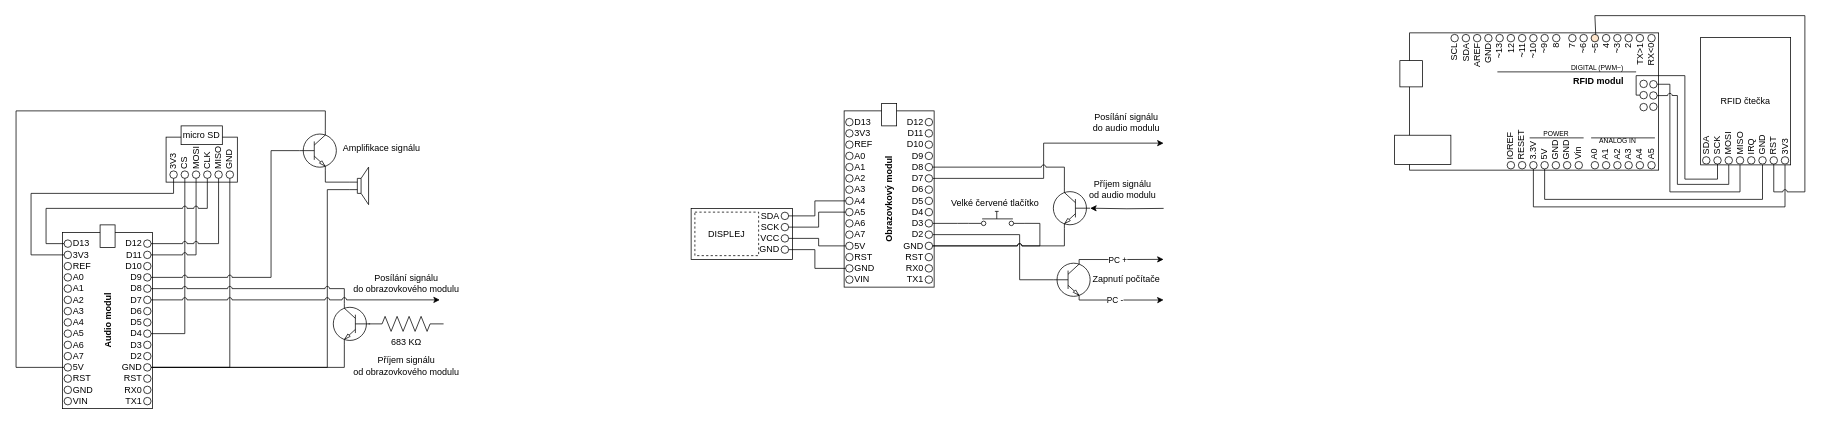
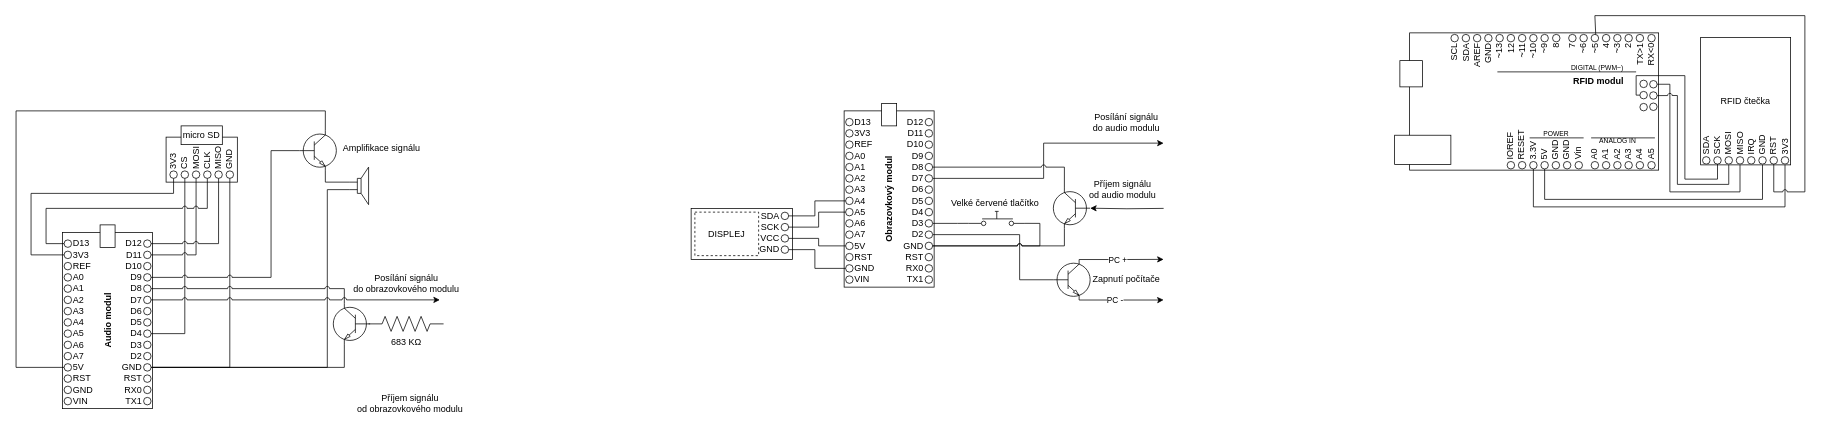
(1595, 38) -> (1595, 38)
(406, 366) -> (410, 403)
